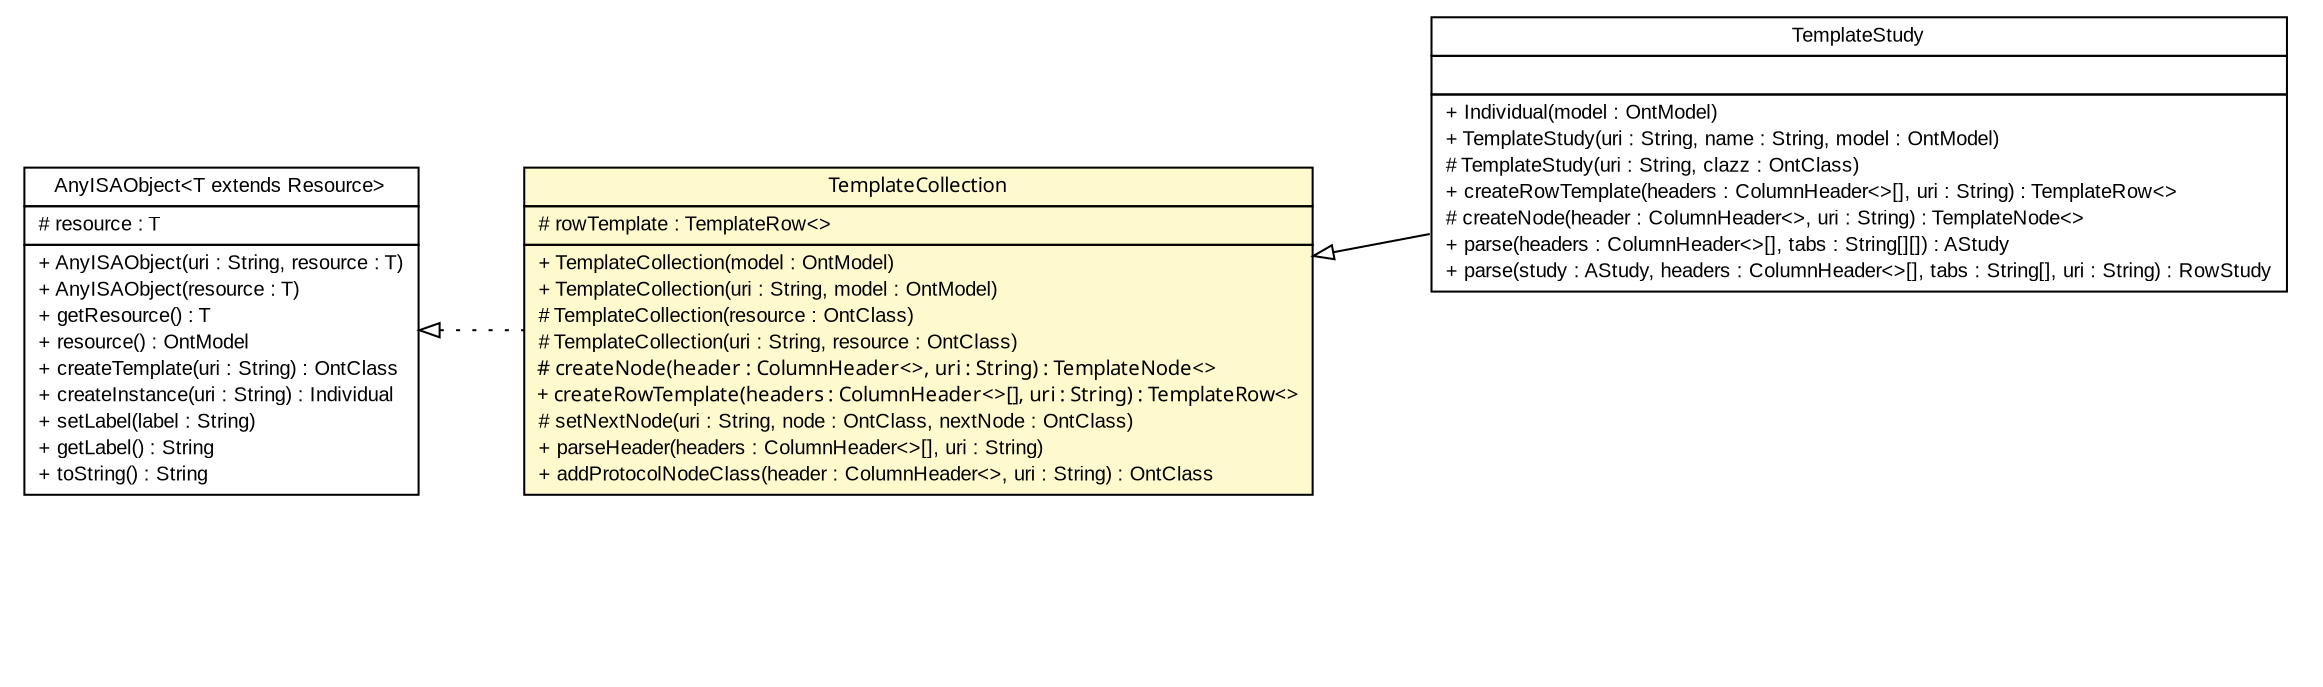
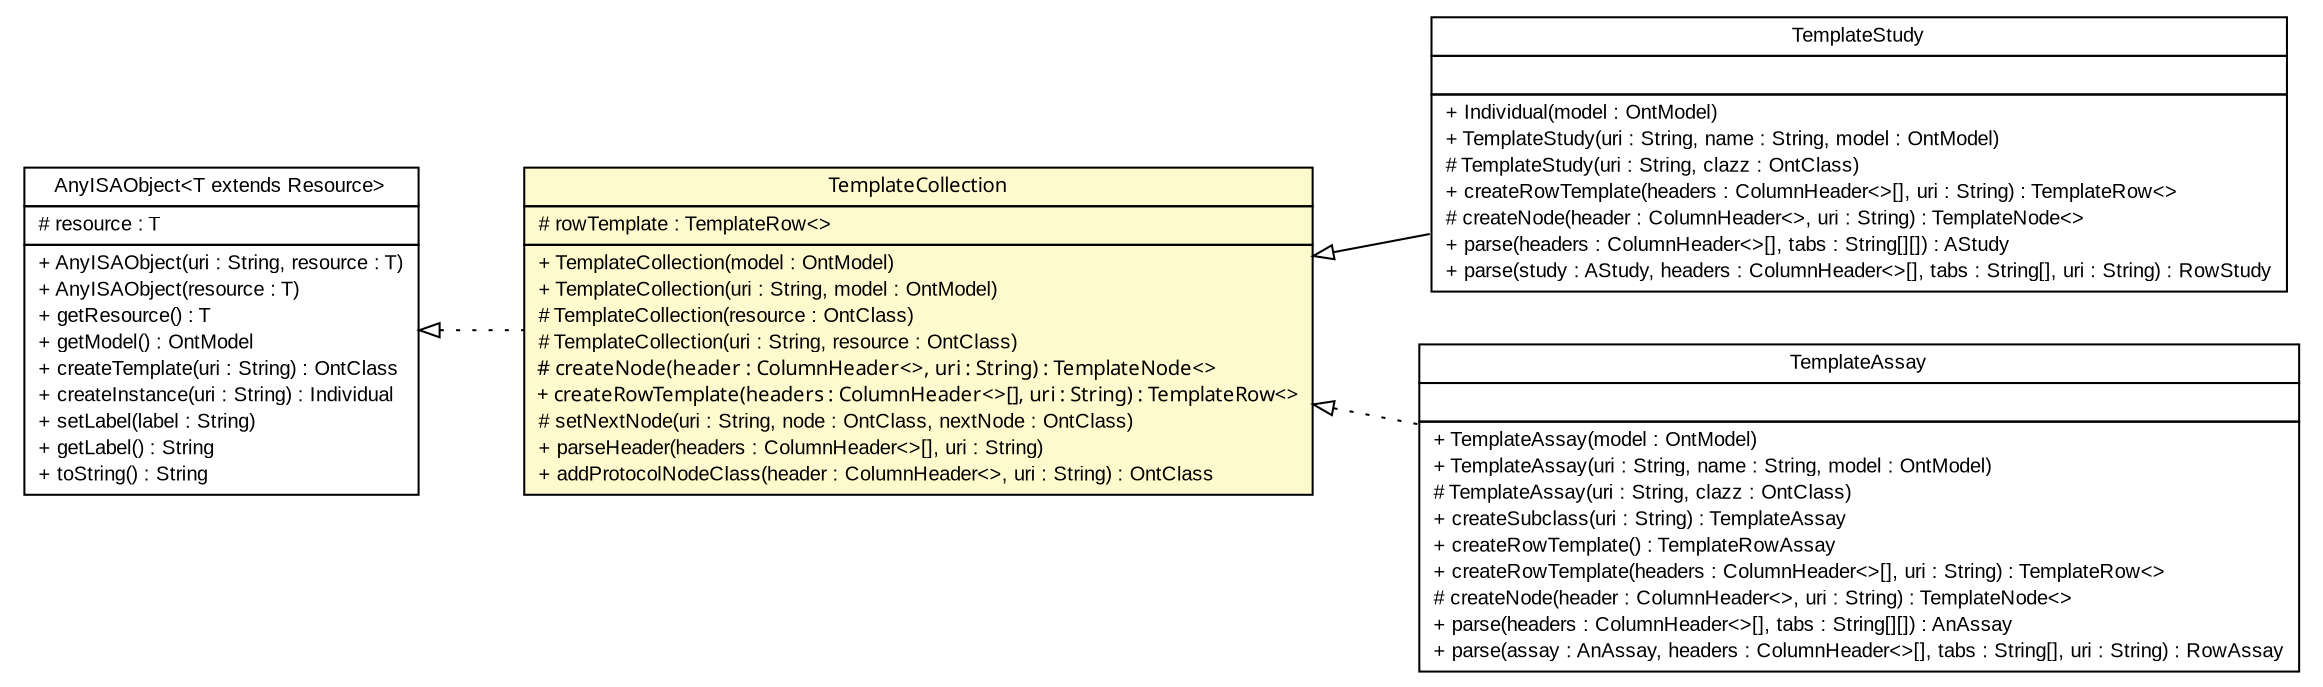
(144, 342) -> (146, 342)
none -> (1858, 507)
